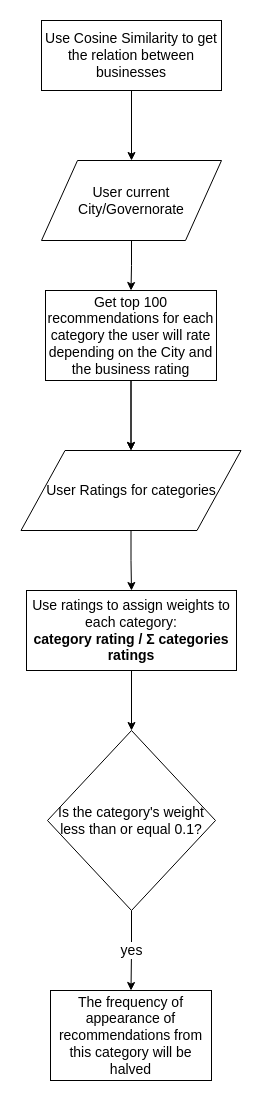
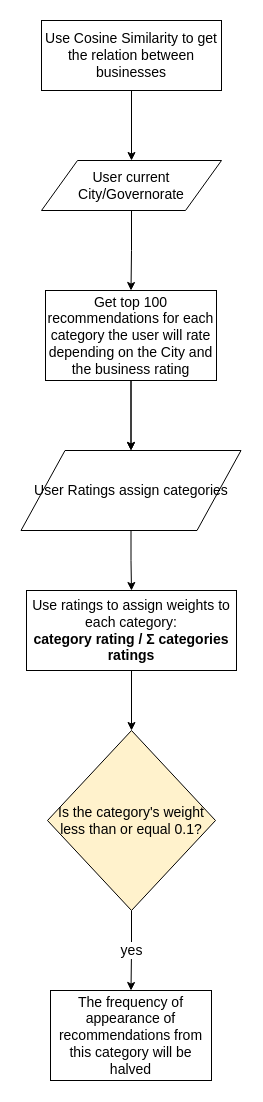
(132, 201) -> (132, 186)
(132, 491) -> (132, 491)
(132, 821) -> (132, 821)
